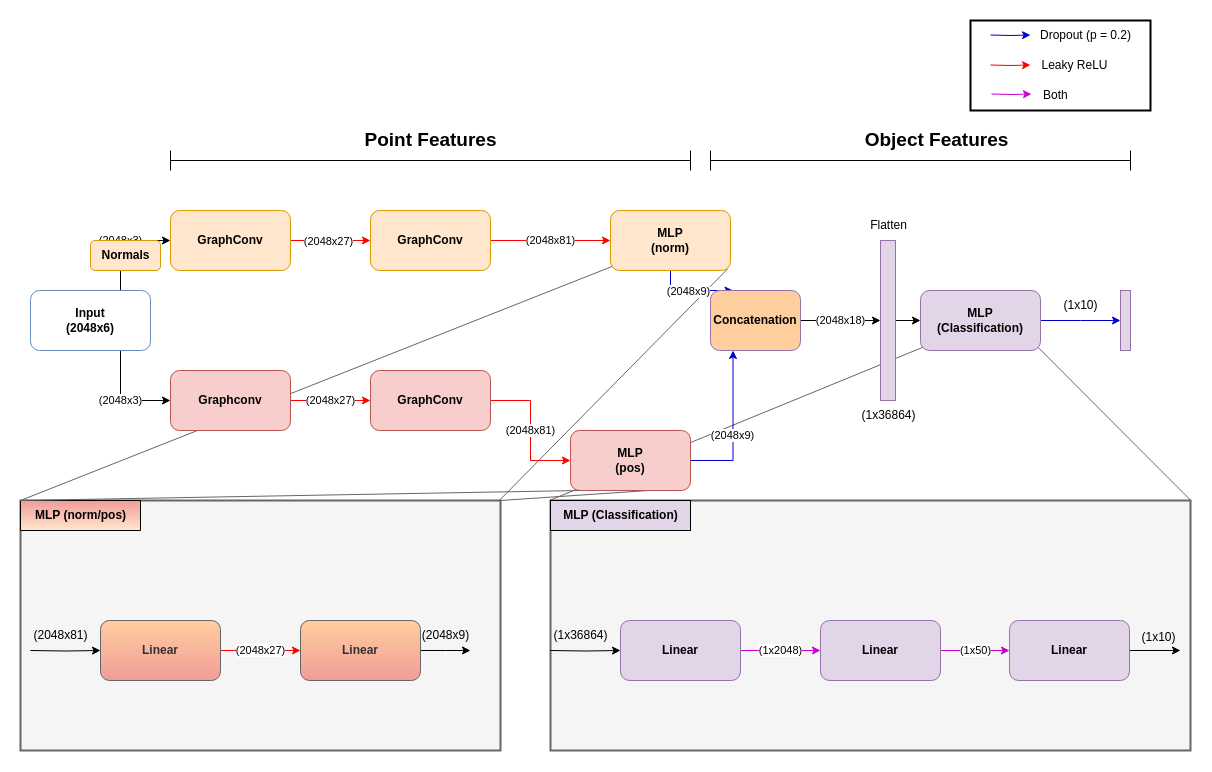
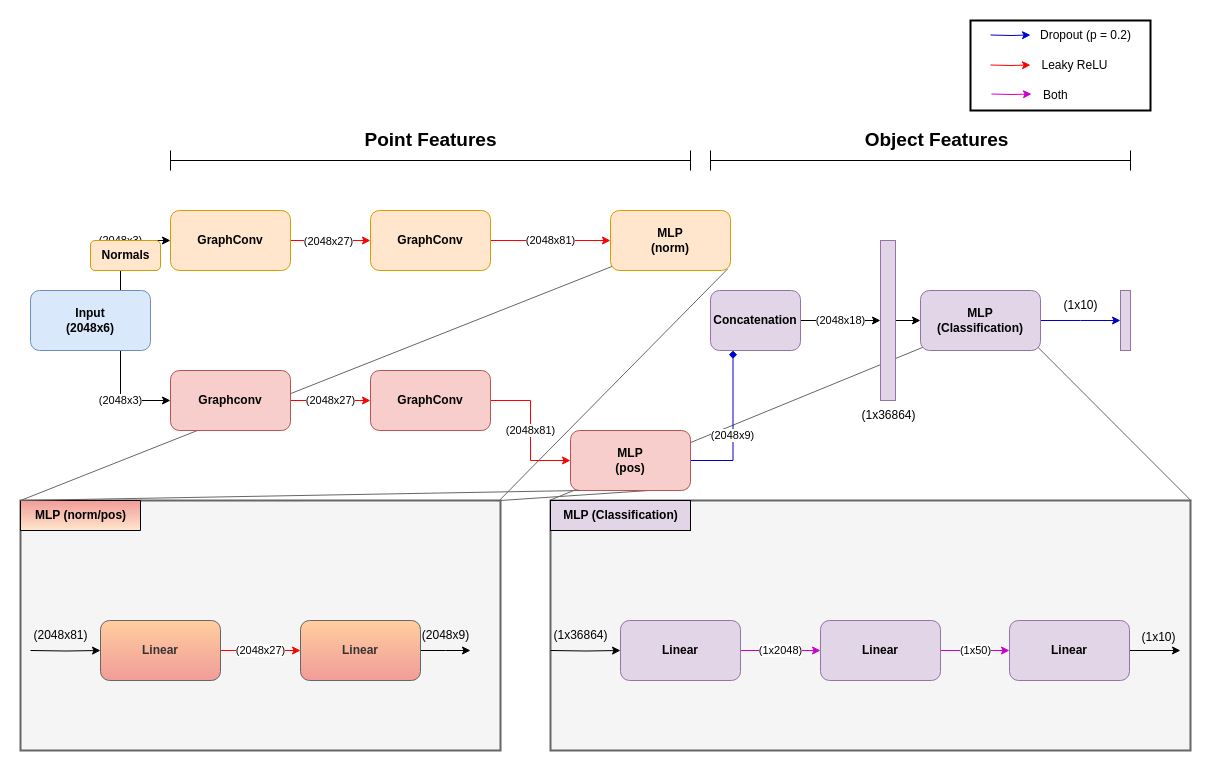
(888, 226) -> none
(689, 291) -> none
(91, 321) -> (91, 321)
(756, 321) -> (756, 321)
(733, 359) -> (733, 359)
